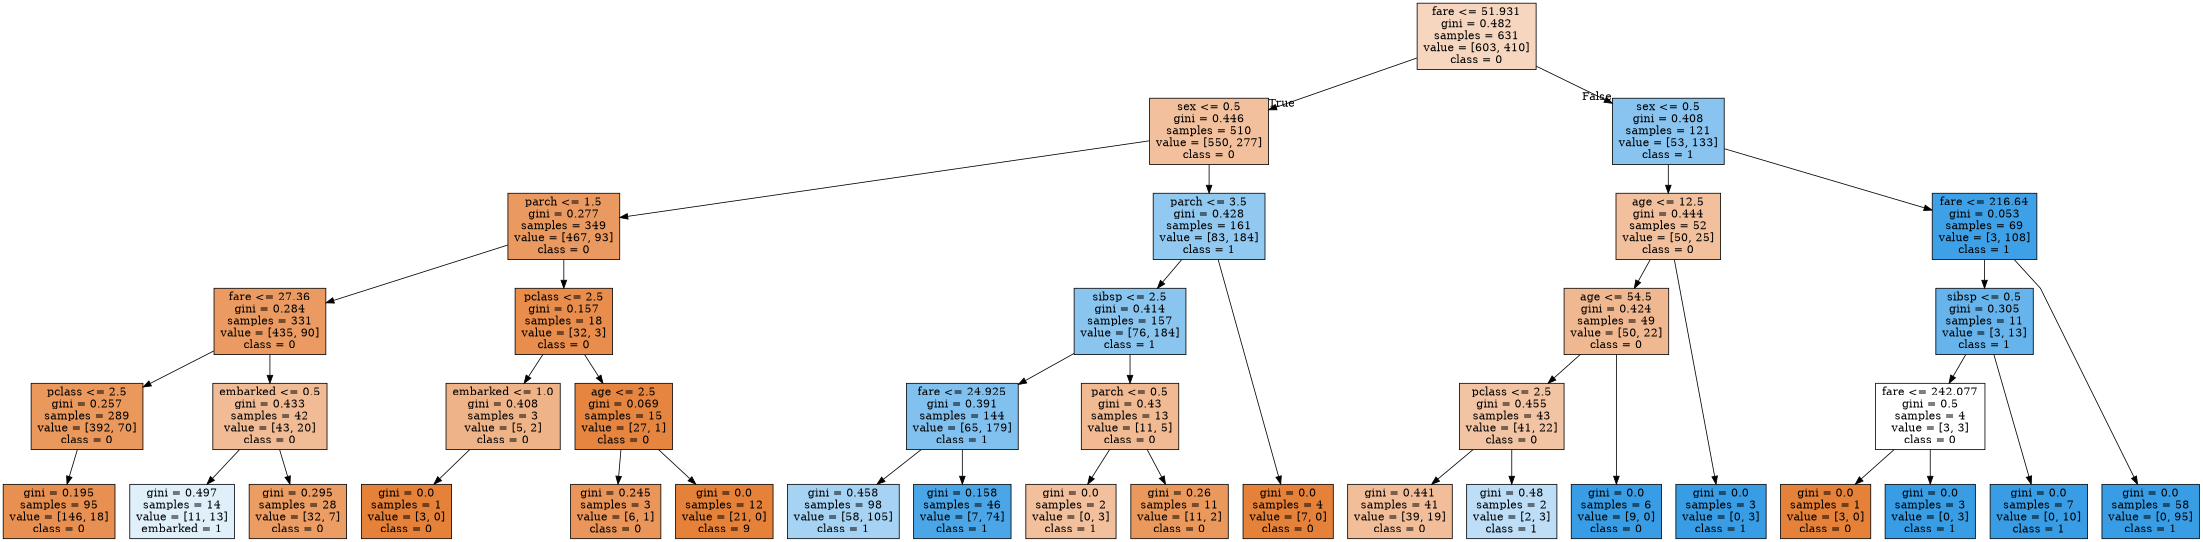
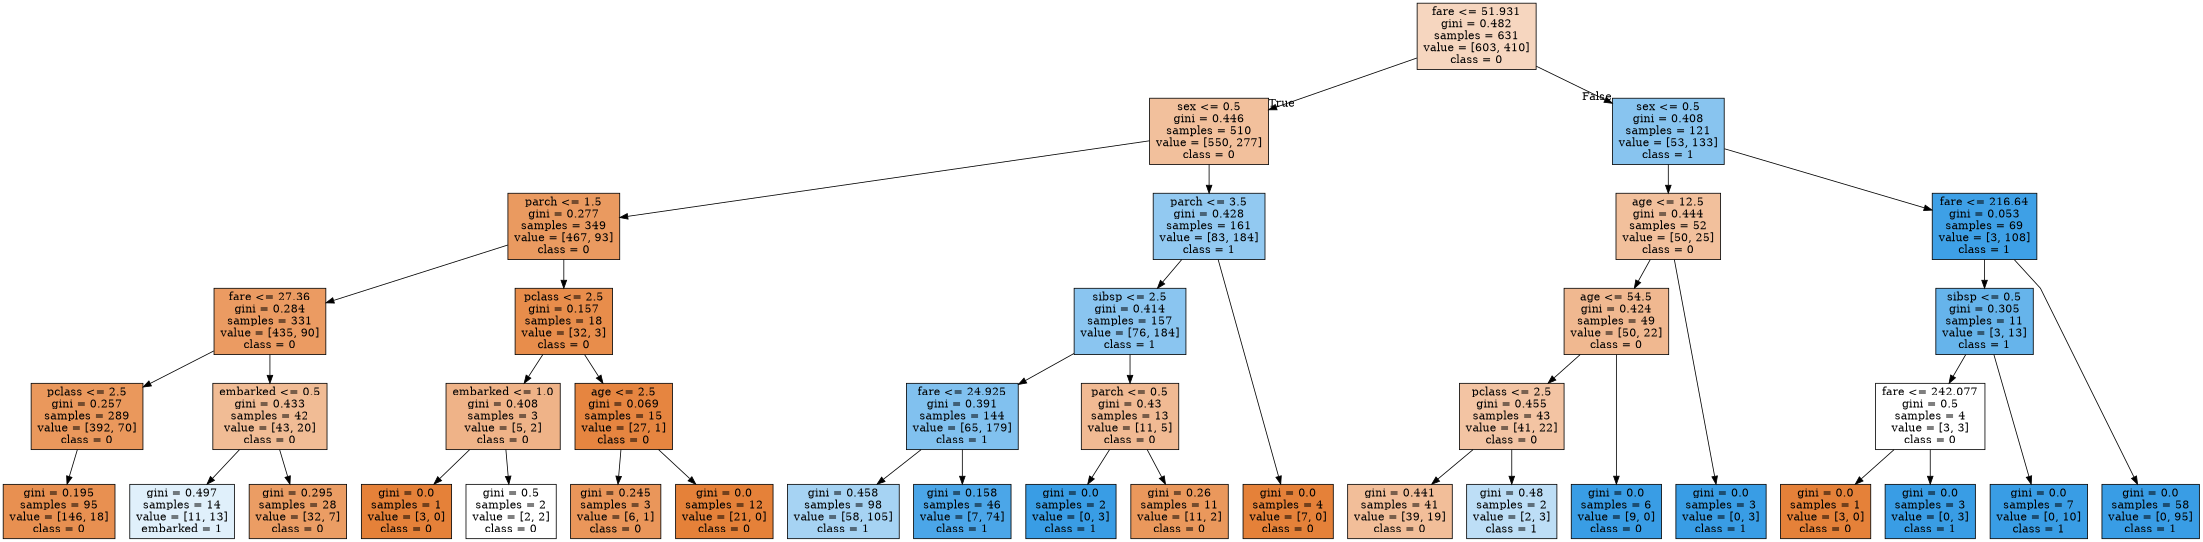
none -> (511, 512)
(724, 512) -> (724, 512)
(1071, 512) -> (1071, 512)
